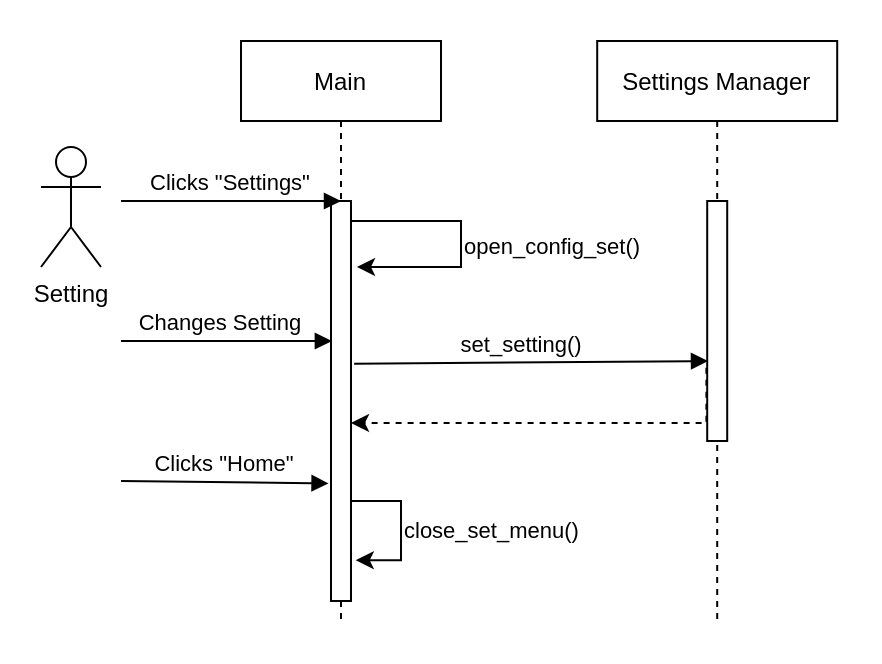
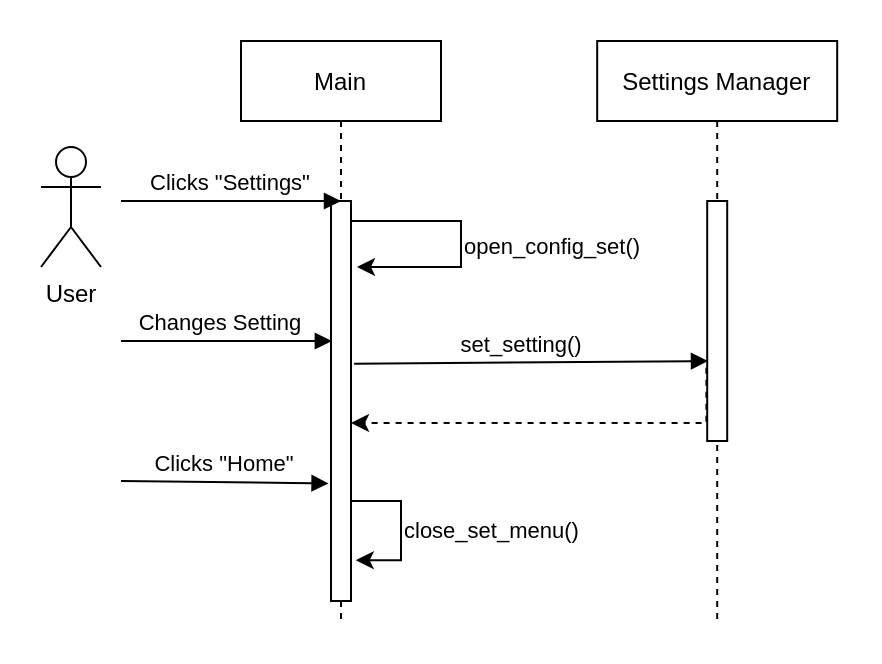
(72, 295) -> (72, 295)
